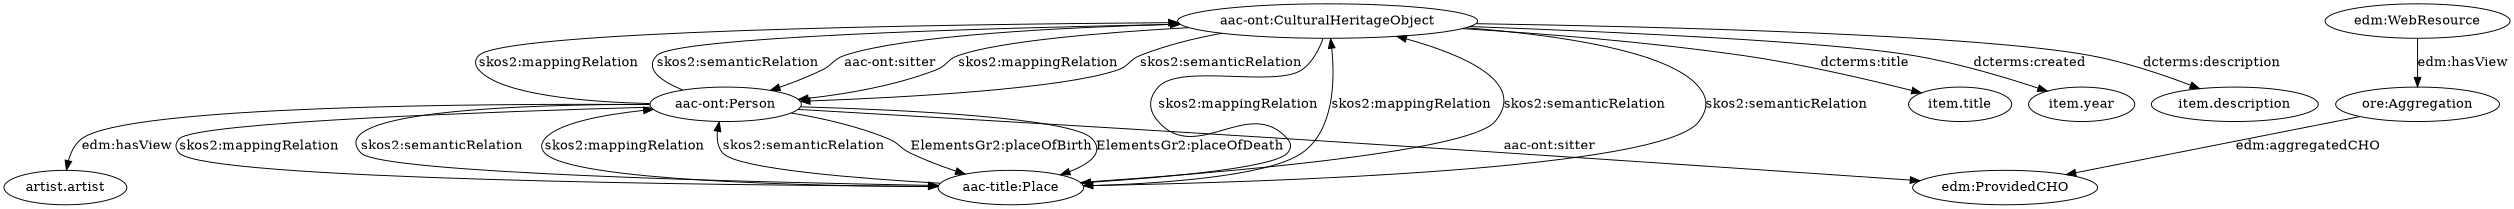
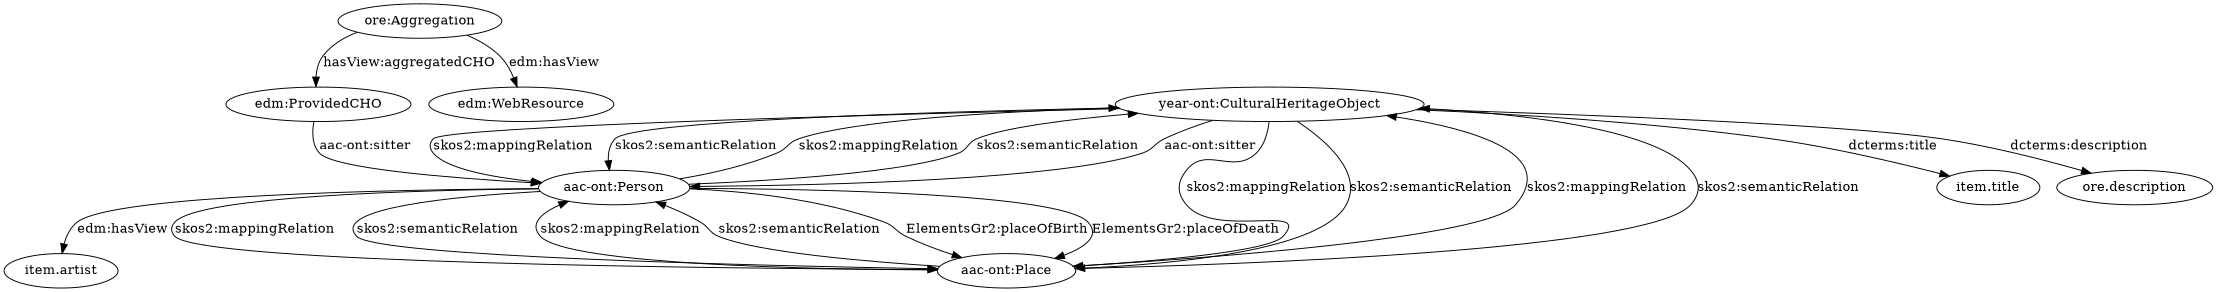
(1328, 21) -> (1270, 104)
(2418, 58) -> (495, 52)
(2082, 104) -> none
(2235, 104) -> (2135, 188)
(1354, 143) -> (408, 173)
(2308, 146) -> (409, 63)
(65, 188) -> (61, 271)
(1011, 188) -> (1007, 271)
